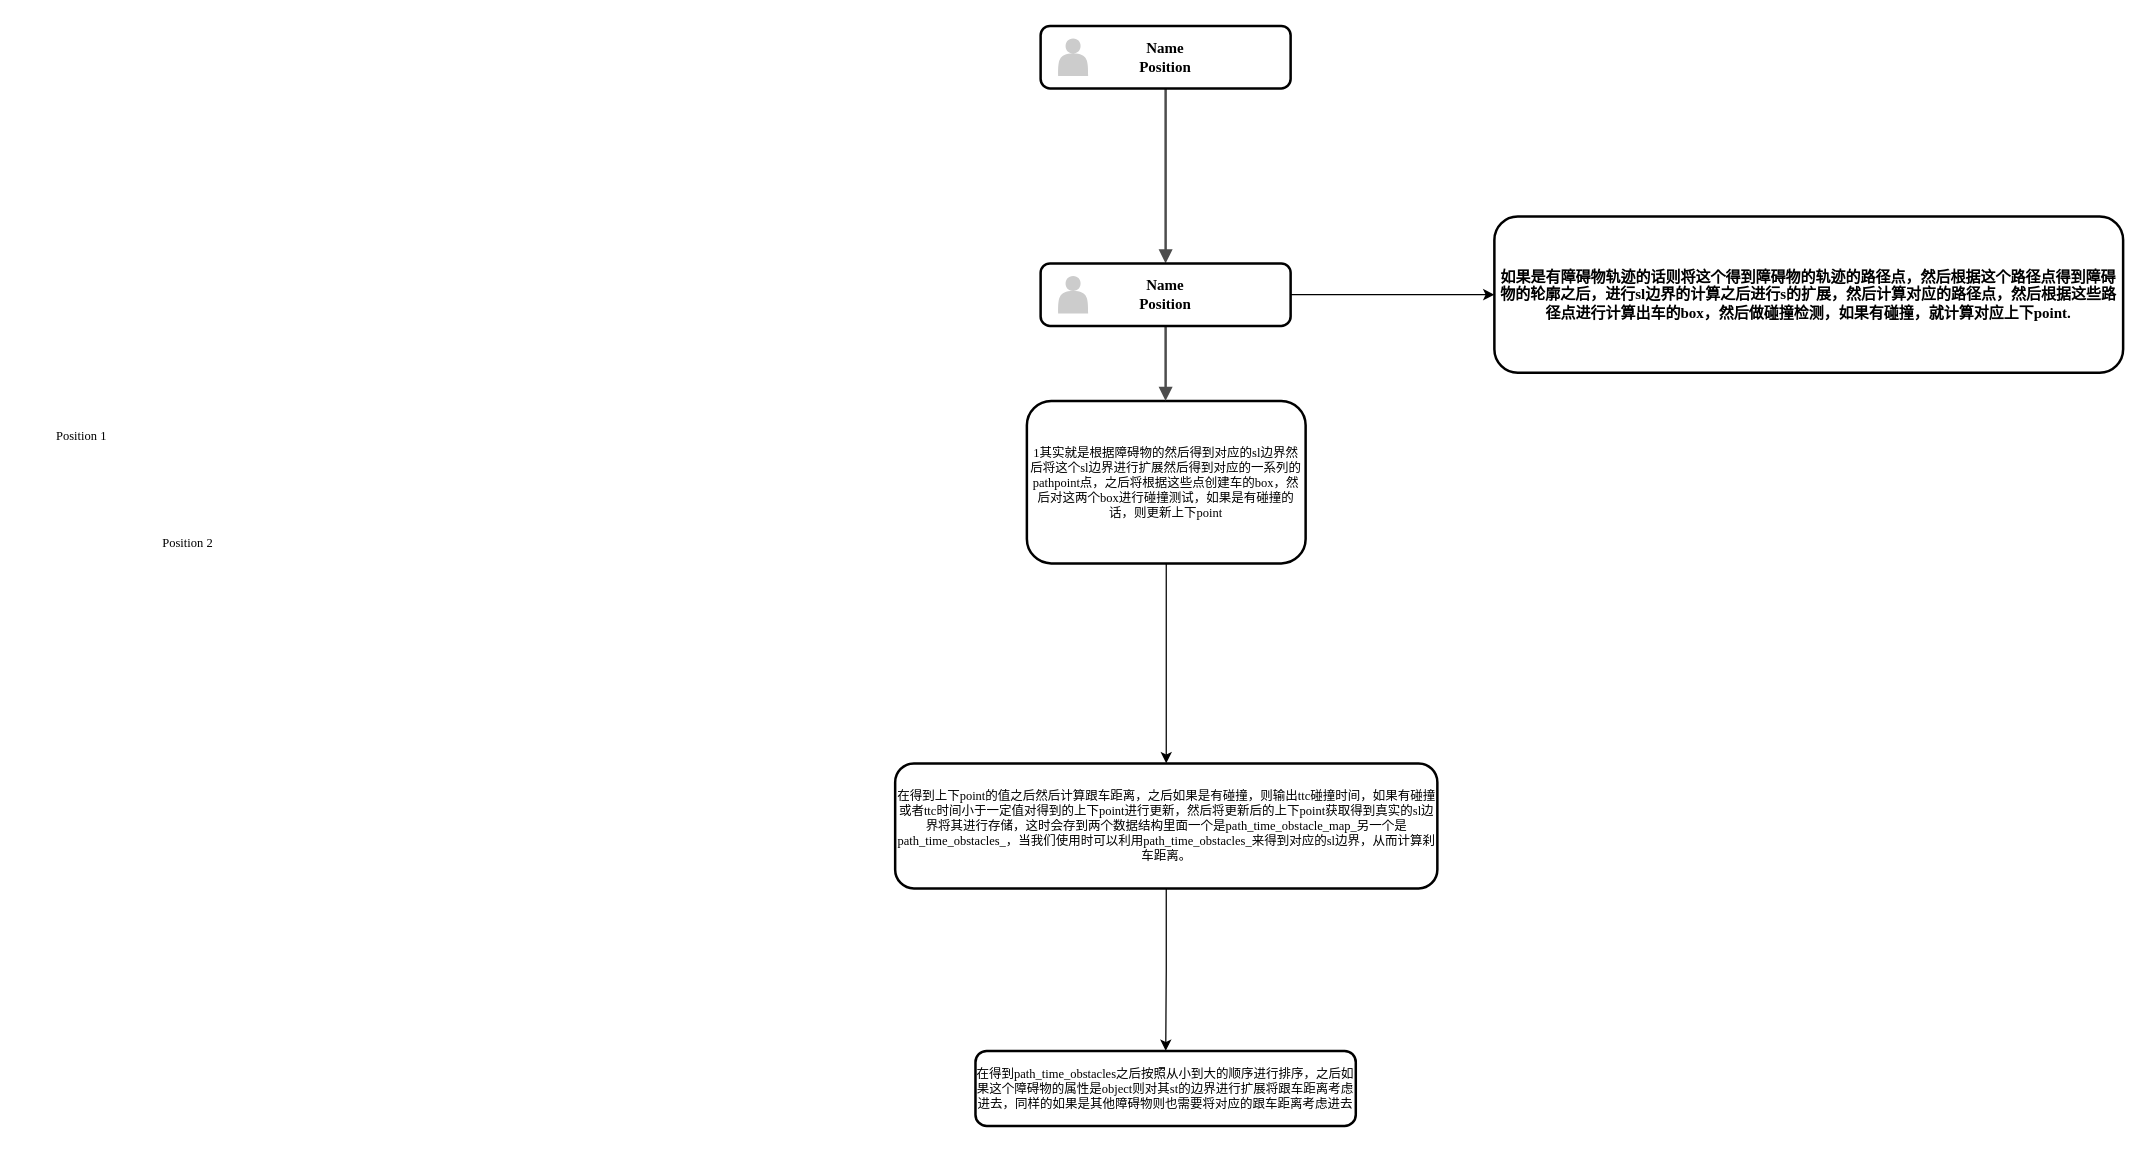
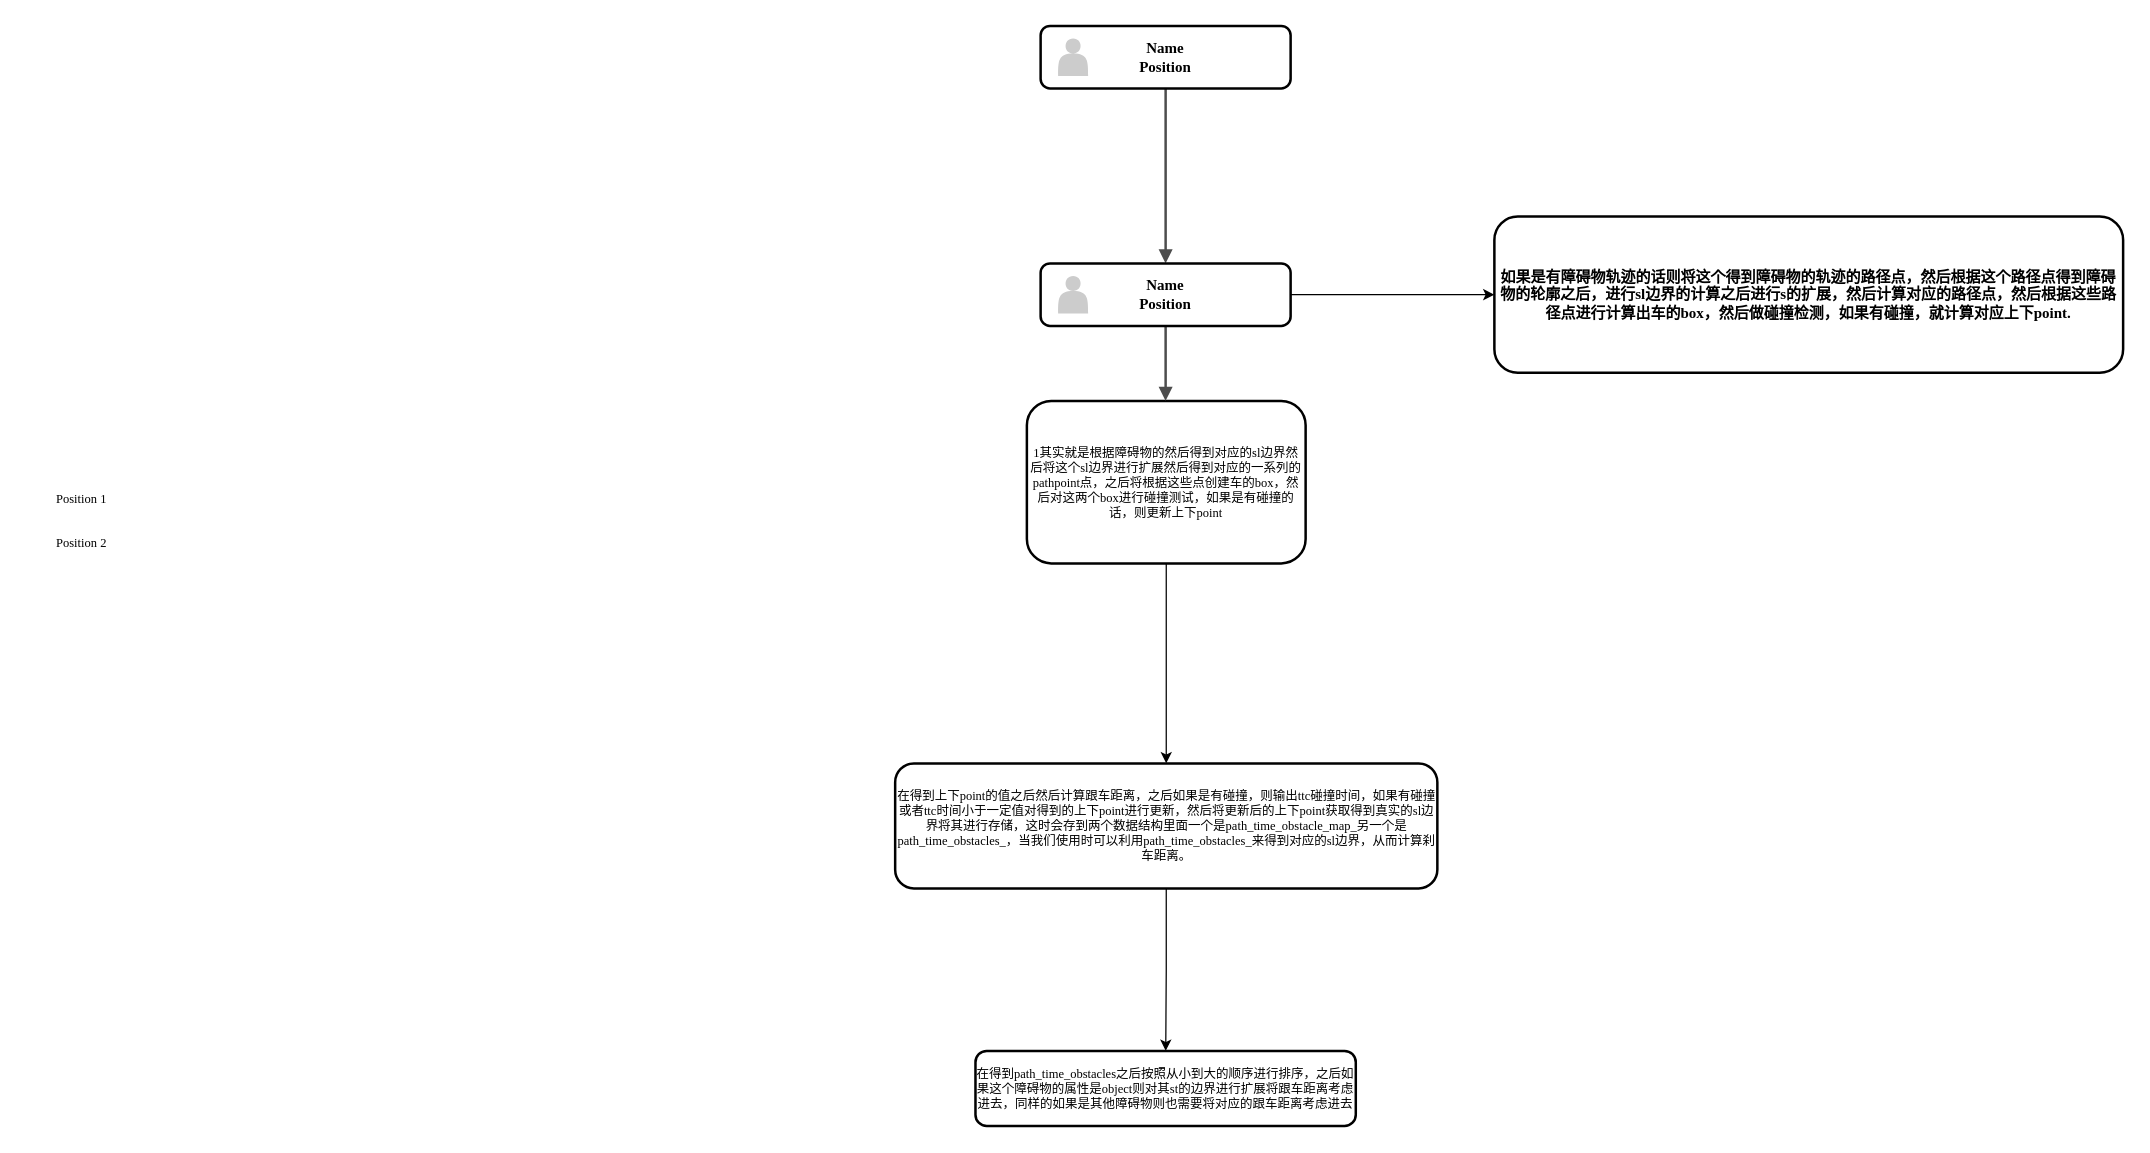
(82, 435) -> (82, 498)
(188, 541) -> (82, 541)
